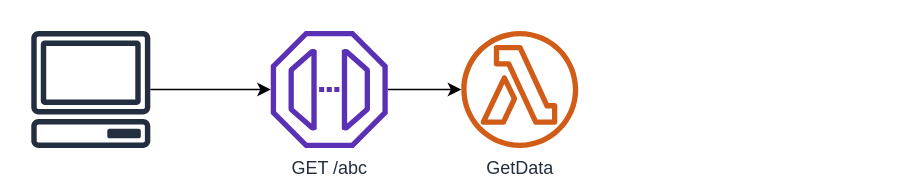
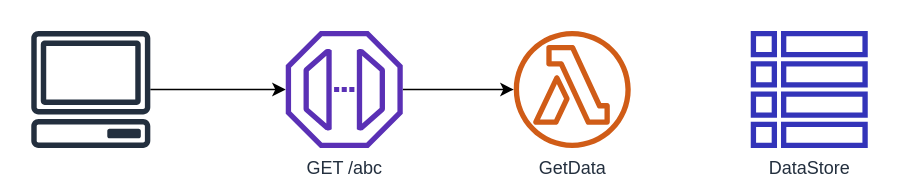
(329, 89) -> (344, 89)
(520, 89) -> (572, 89)
none -> (809, 89)
